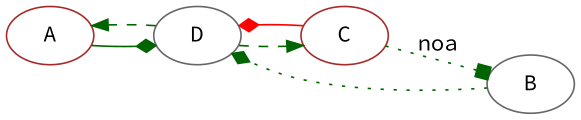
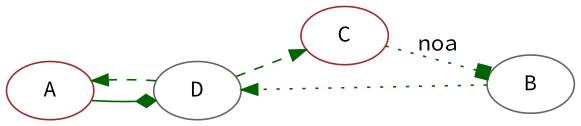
(281, 25) -> none
(367, 88) -> (372, 87)
